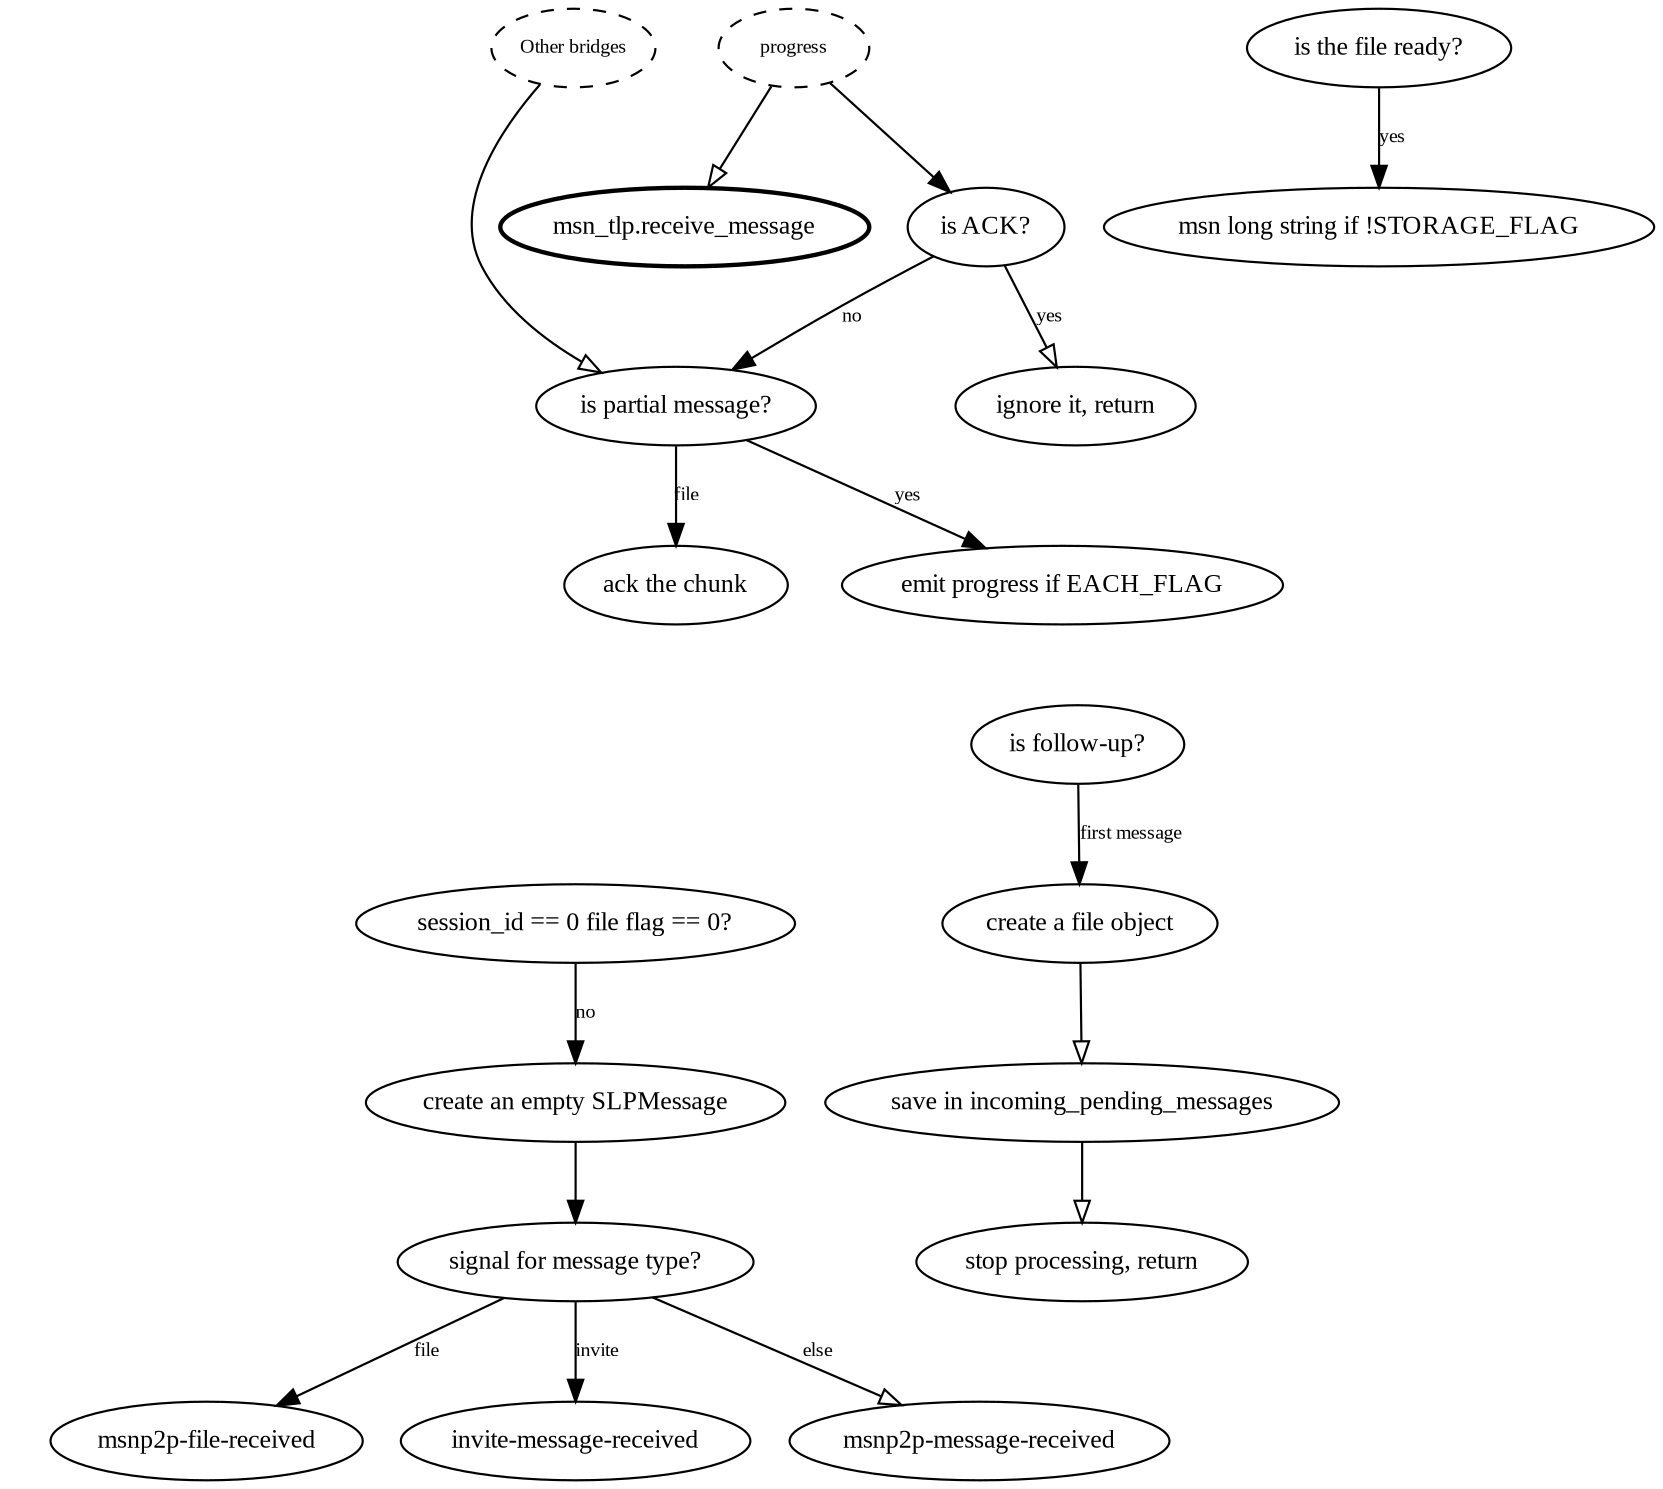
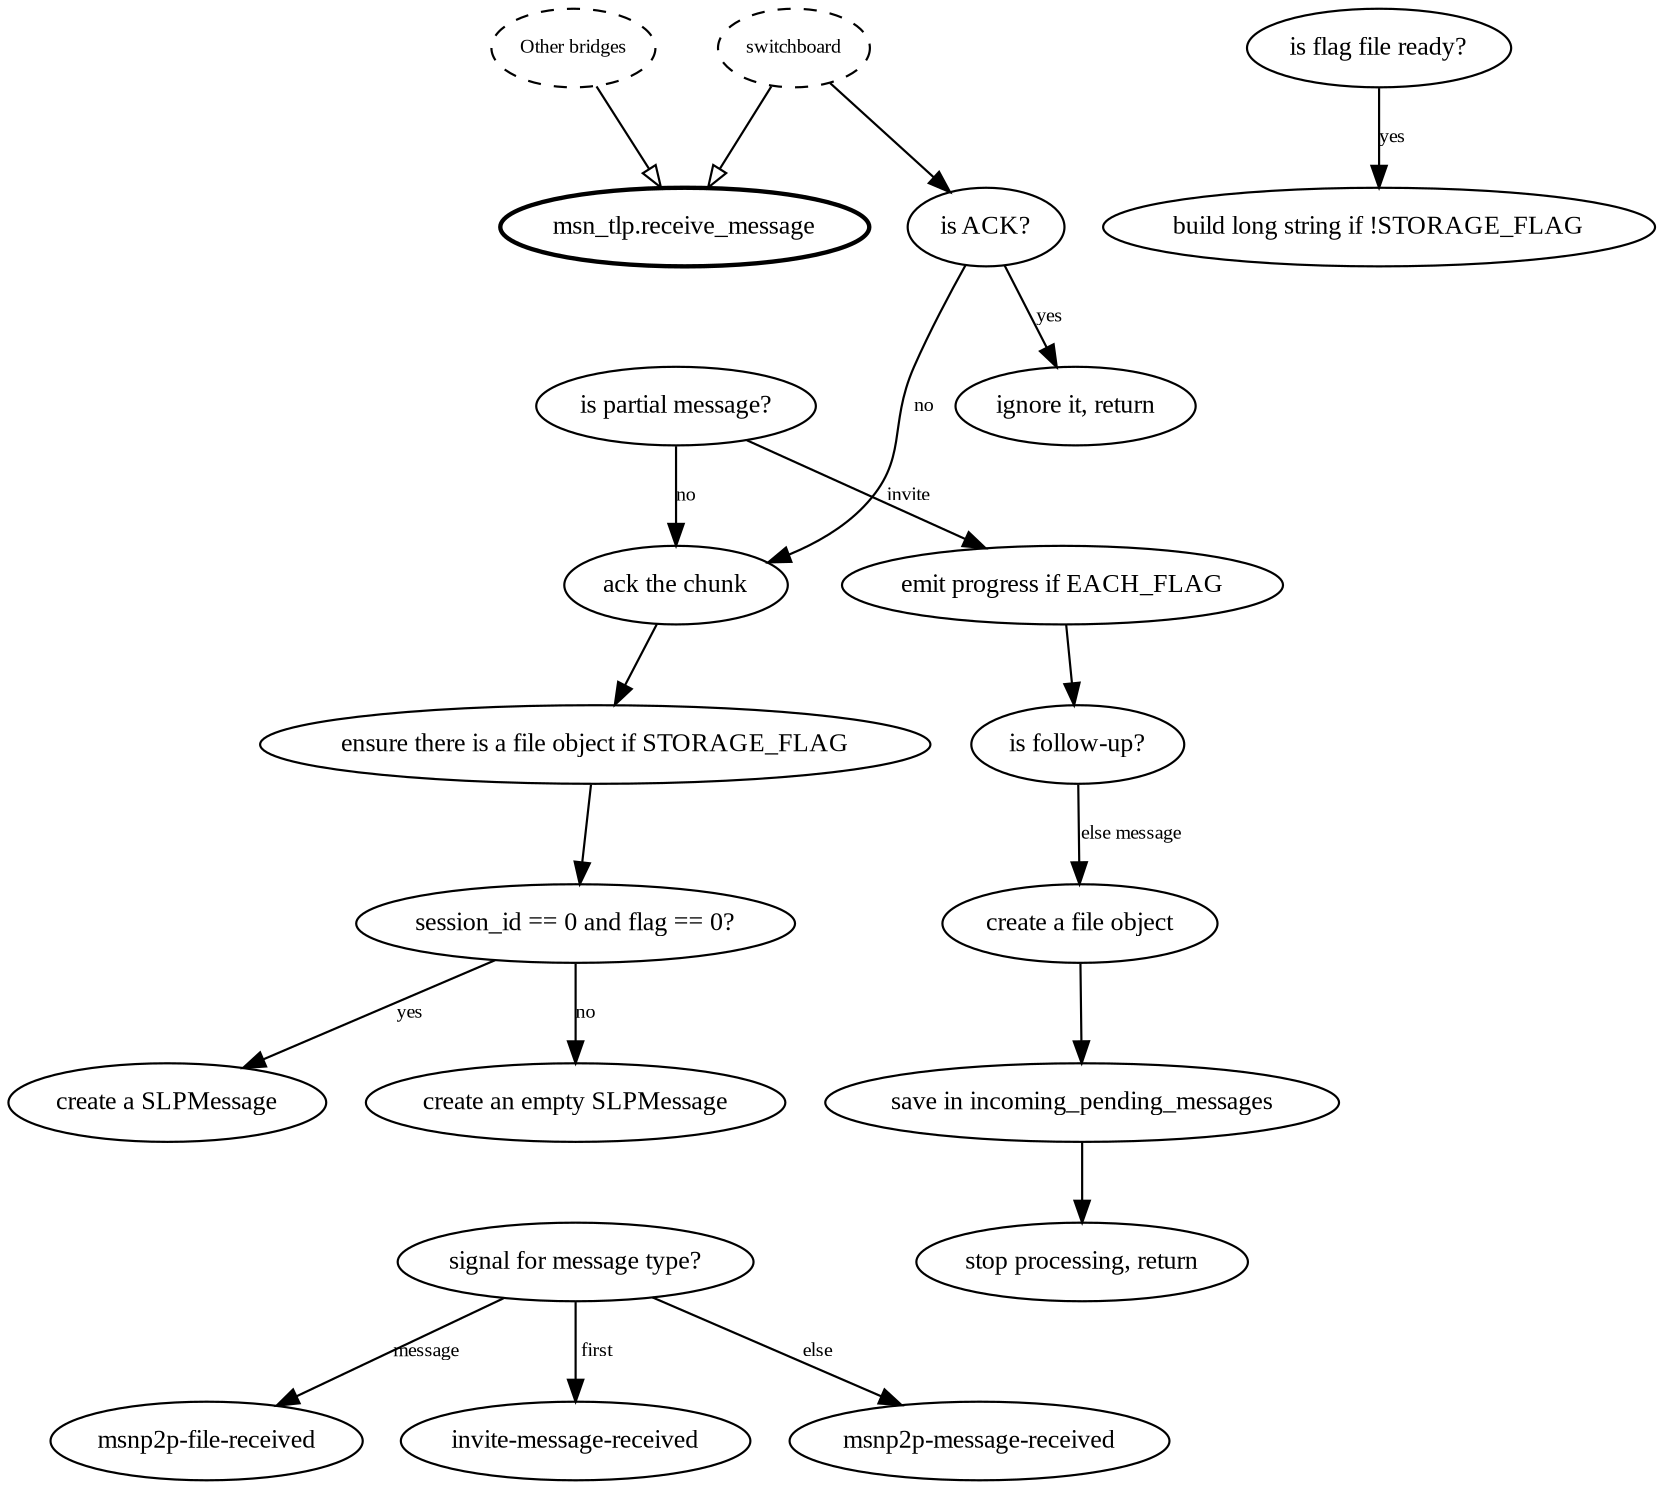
(794, 48) -> (794, 48)
(1379, 48) -> (1379, 48)
(1379, 227) -> (1379, 227)
(473, 237) -> (623, 128)
(842, 306) -> (898, 428)
(1026, 307) -> (1026, 307)
(687, 496) -> (687, 496)
(909, 496) -> (909, 496)
none -> (1069, 654)
none -> (595, 745)
(1131, 834) -> (1131, 834)
(576, 924) -> (576, 924)
(1081, 1002) -> (1081, 1002)
none -> (167, 1103)
(576, 1171) -> none
(1082, 1171) -> (1082, 1171)
(767, 1347) -> (767, 1347)
(427, 1351) -> (427, 1351)
(597, 1351) -> (597, 1351)
